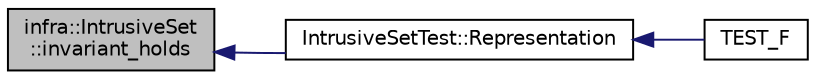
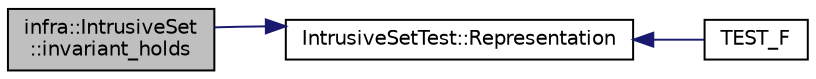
(260, 53) -> (240, 27)
